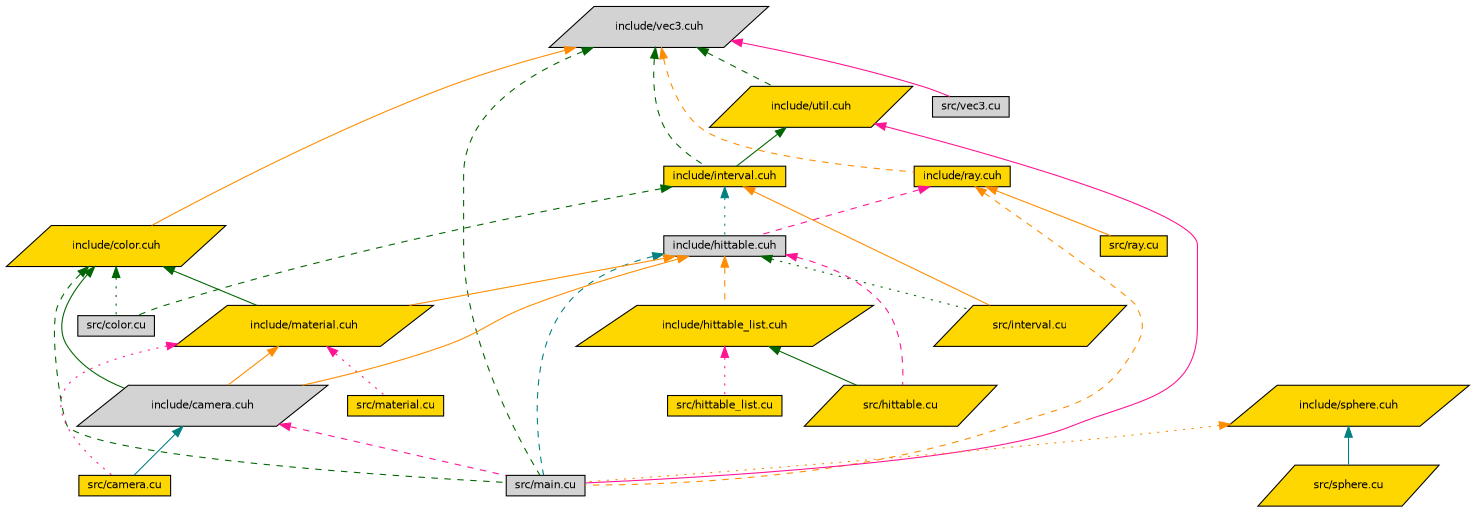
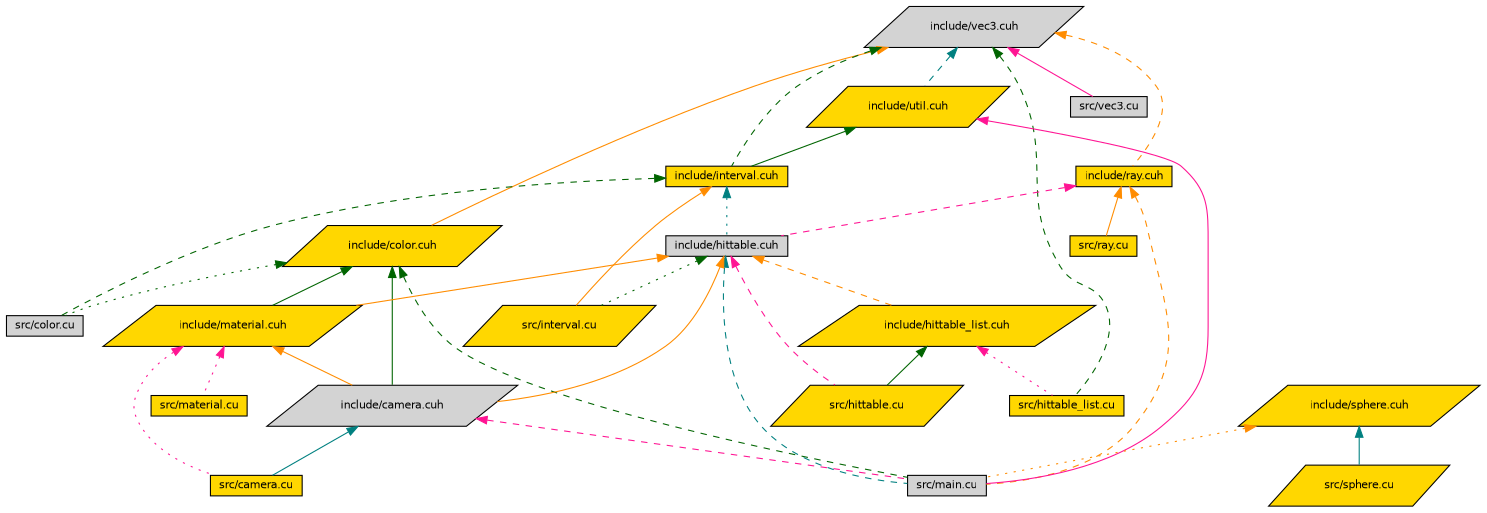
(740, 69) -> (938, 71)
(464, 241) -> (1047, 239)
